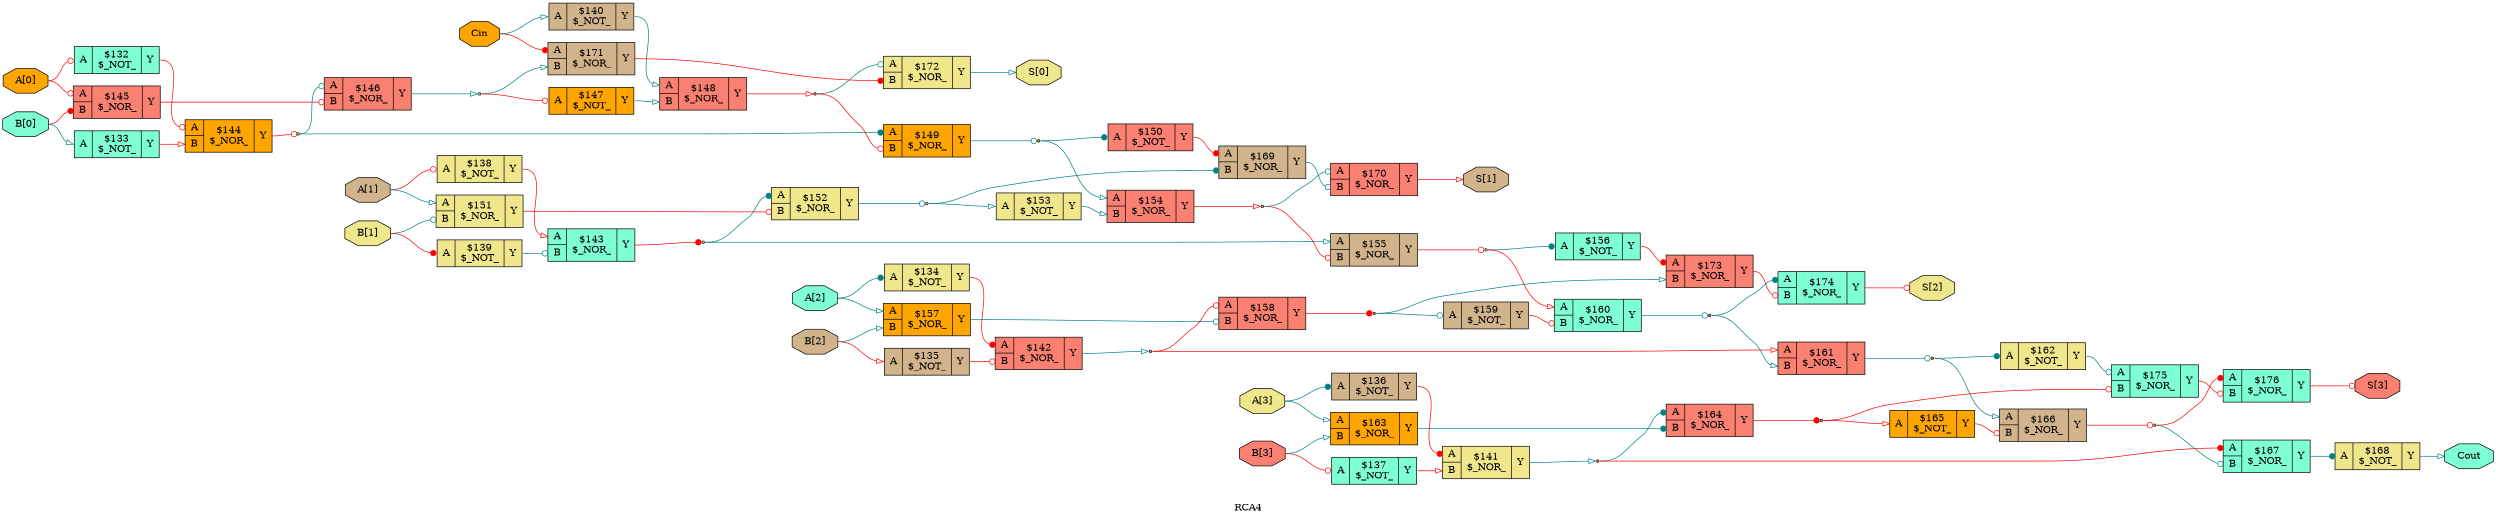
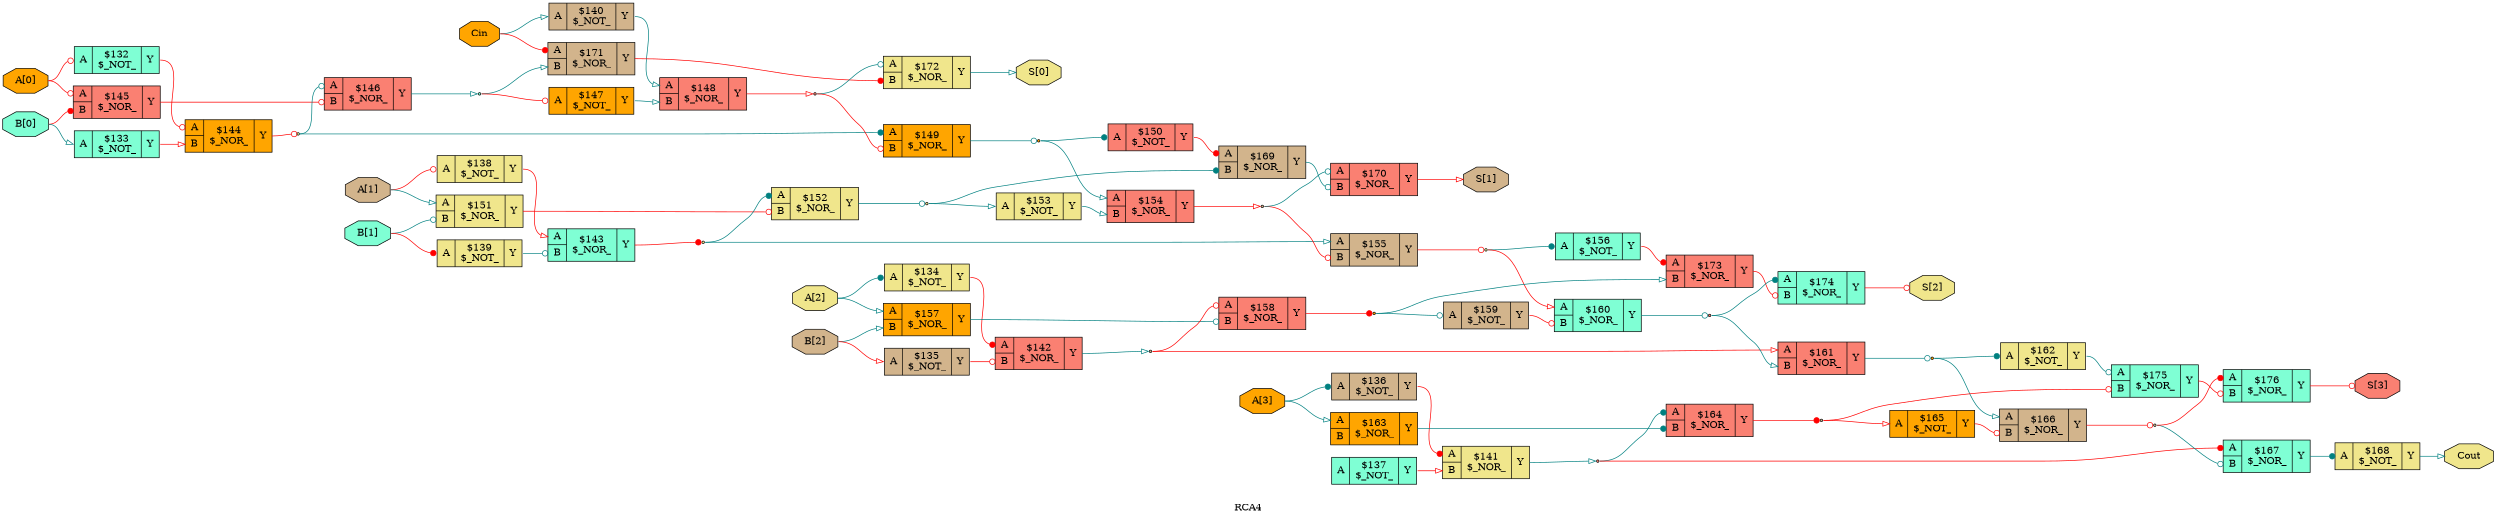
(368, 233) -> (368, 233)
(815, 298) -> (815, 298)
(1262, 401) -> (1262, 401)
(1262, 454) -> none
(2469, 456) -> (2469, 456)
